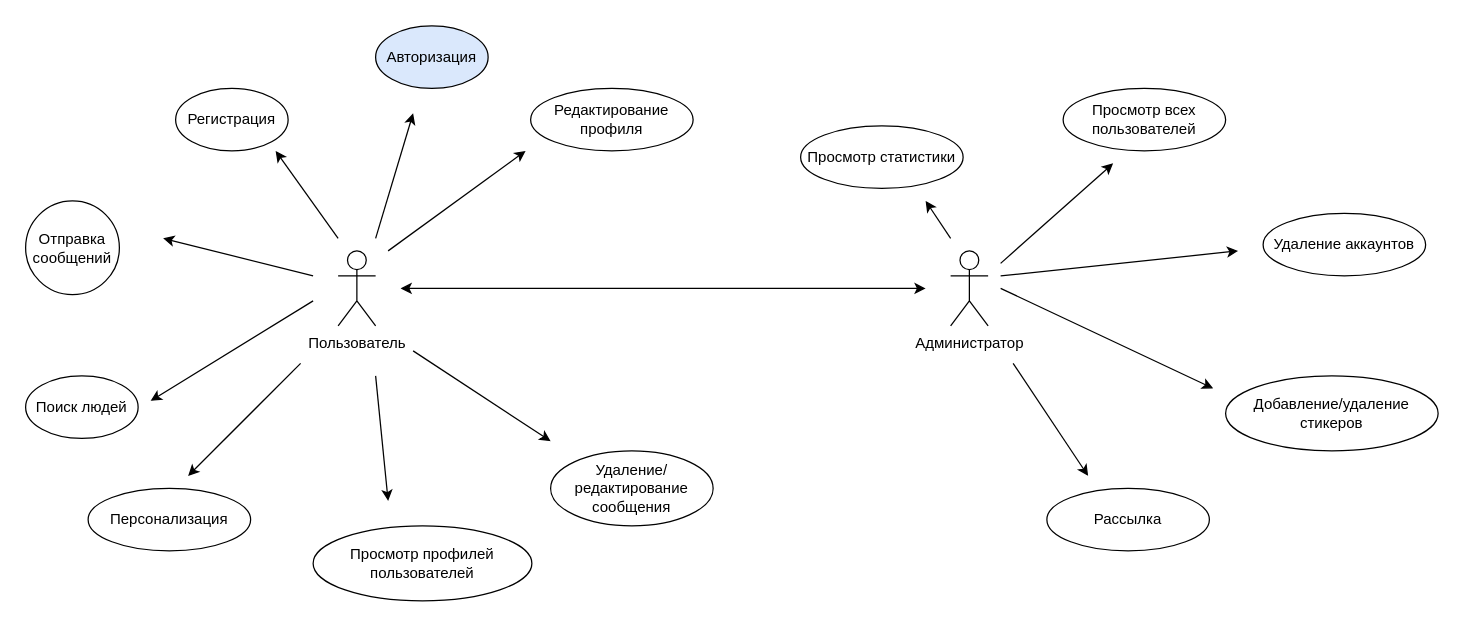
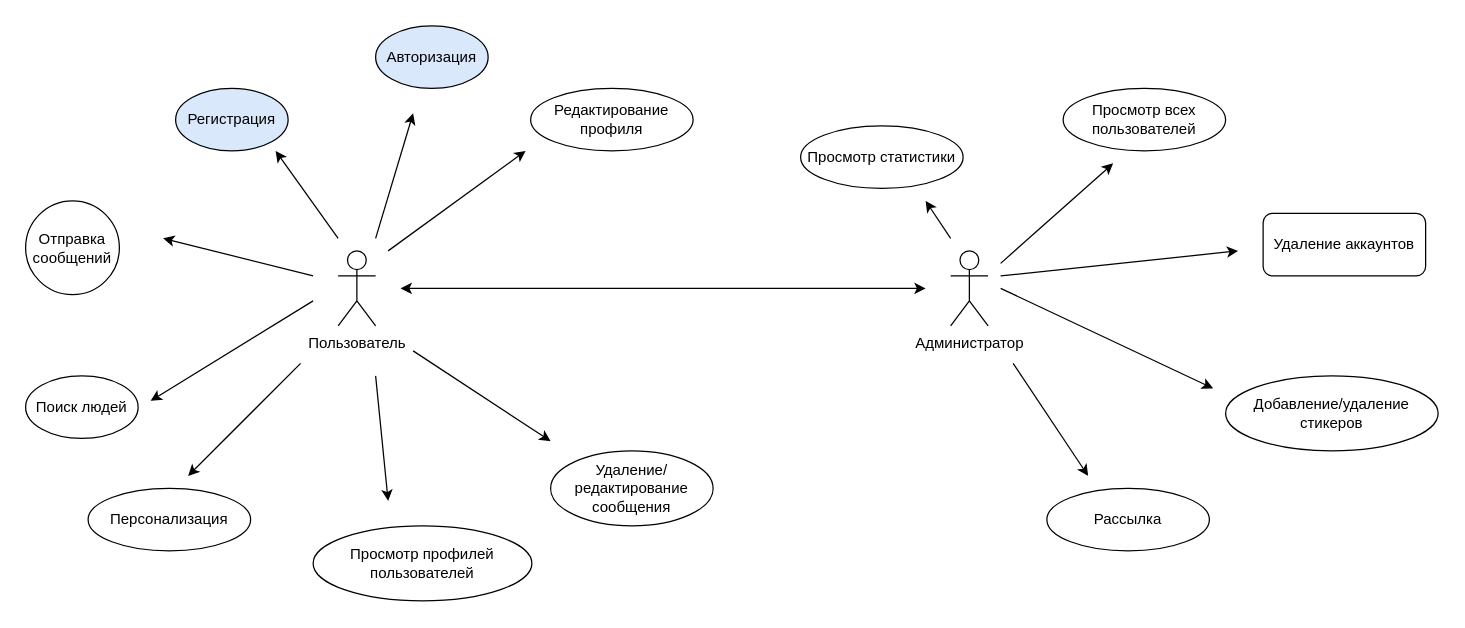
(232, 119) -> (232, 119)
(1344, 244) -> (1344, 244)
